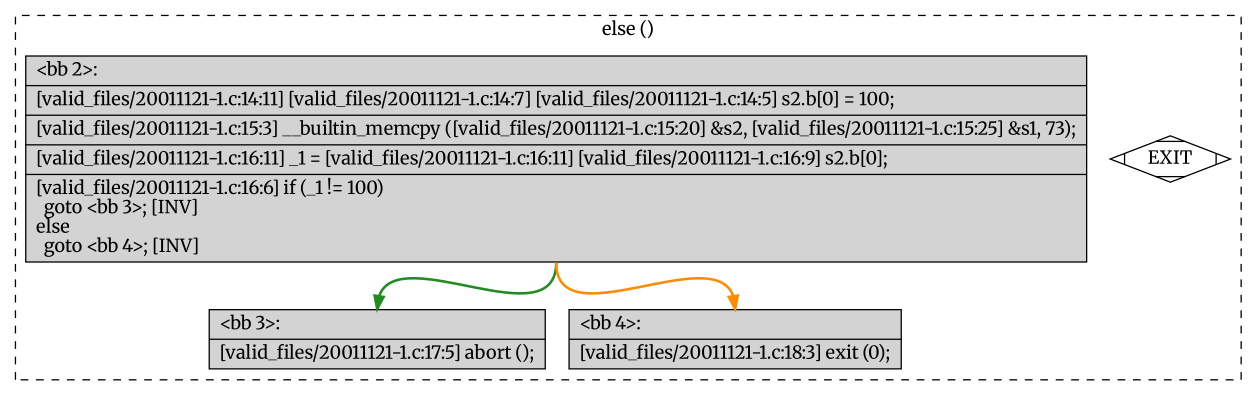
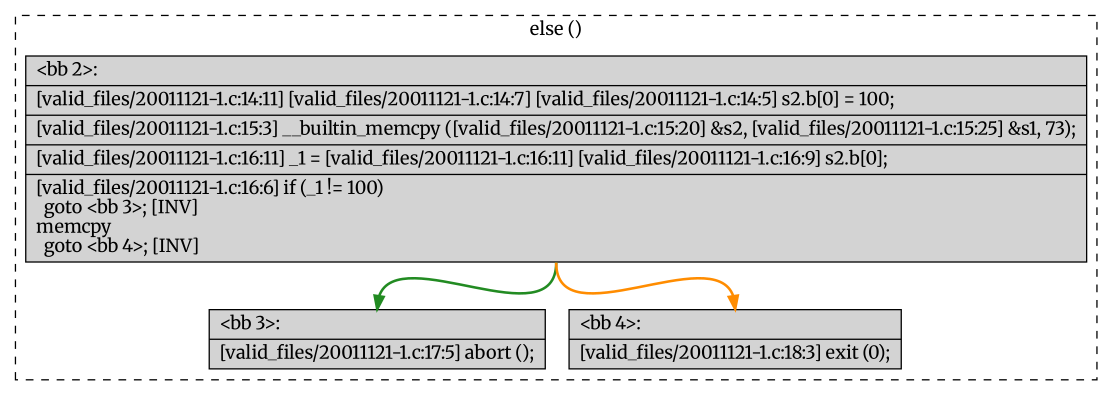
(1170, 159) -> none
(53, 227) -> (74, 227)
